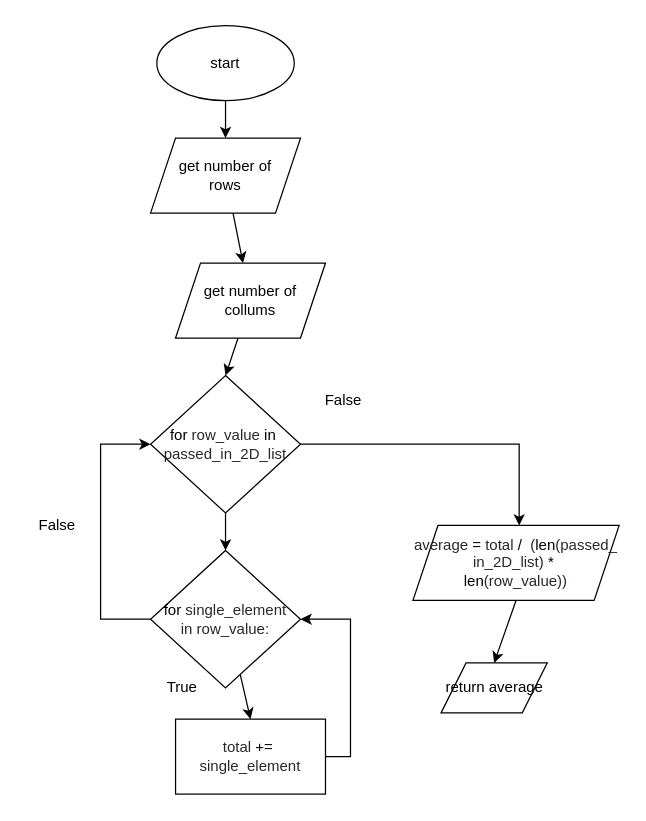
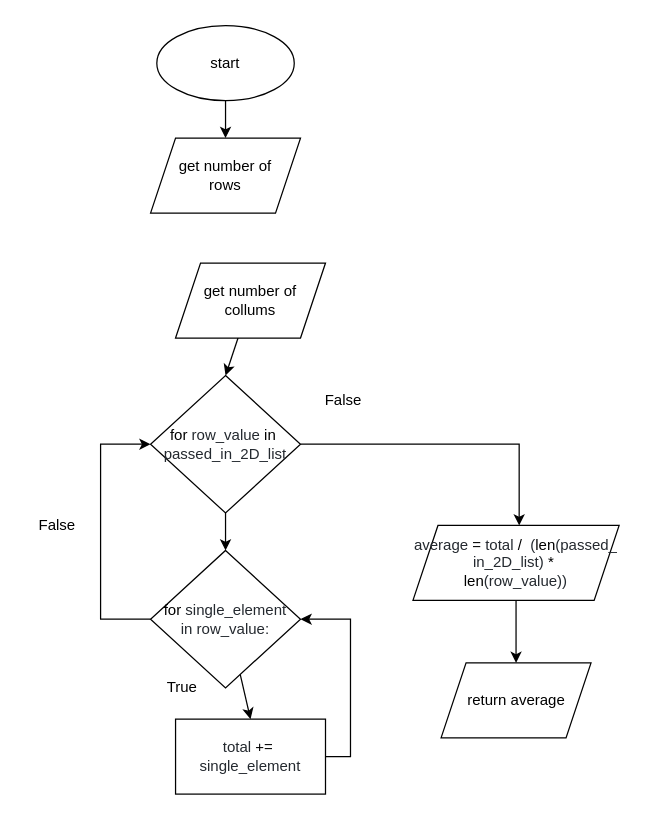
(237, 234) -> none
(494, 688) -> (516, 701)
